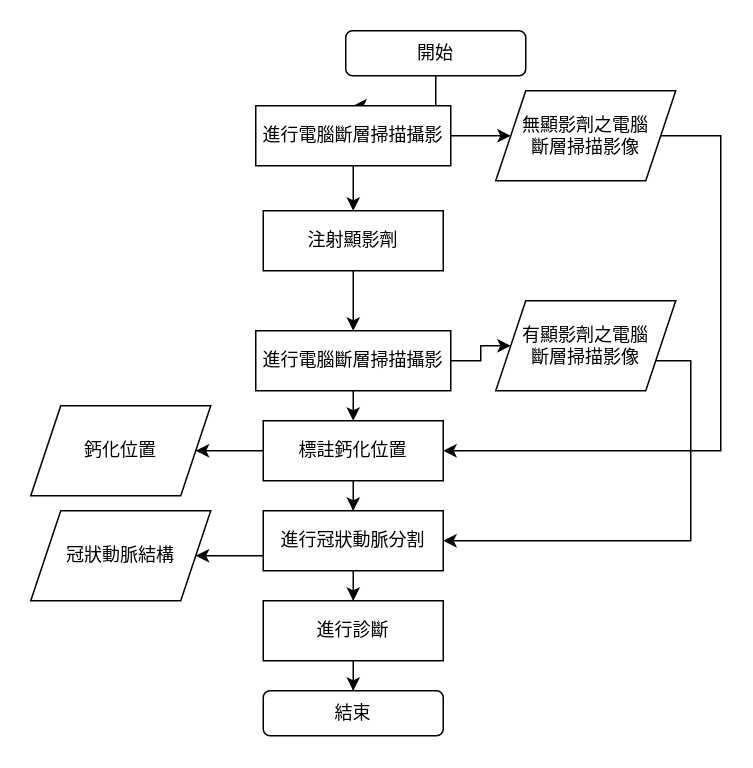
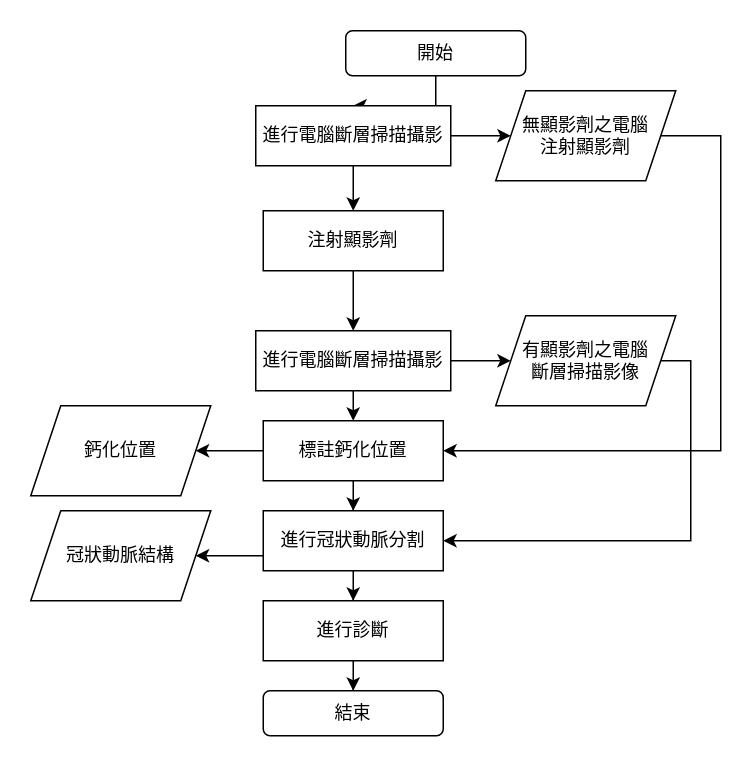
(586, 136) -> (586, 136)
(586, 346) -> (586, 361)
